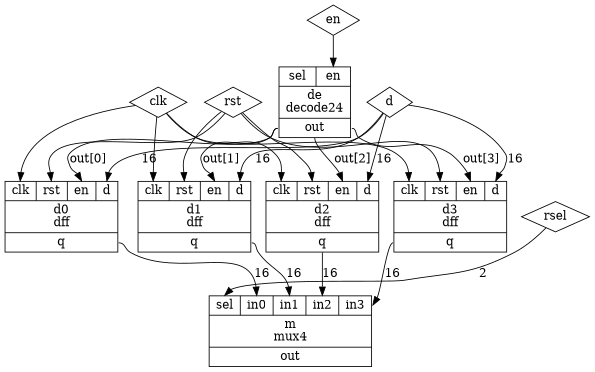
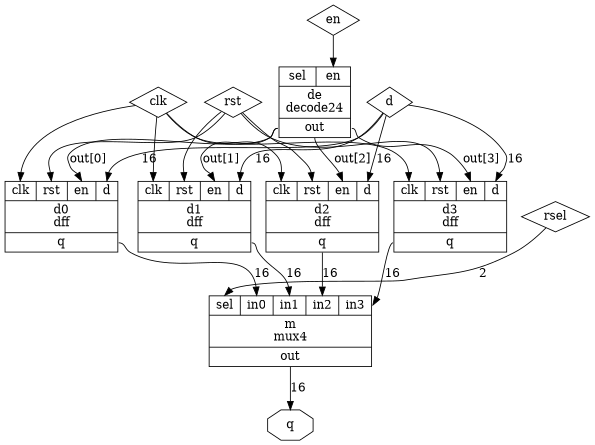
none -> (290, 425)
